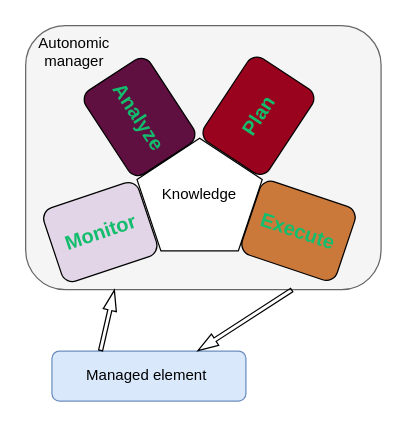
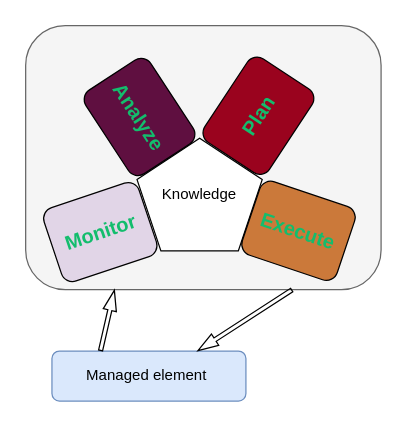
(74, 52) -> none
